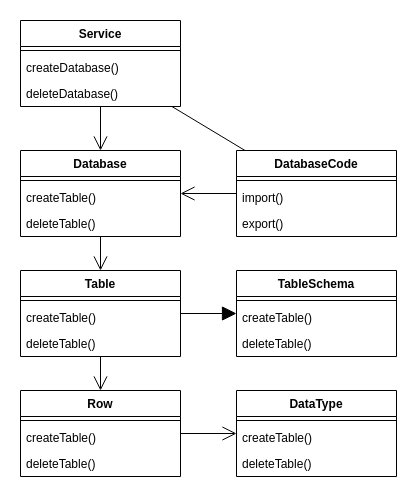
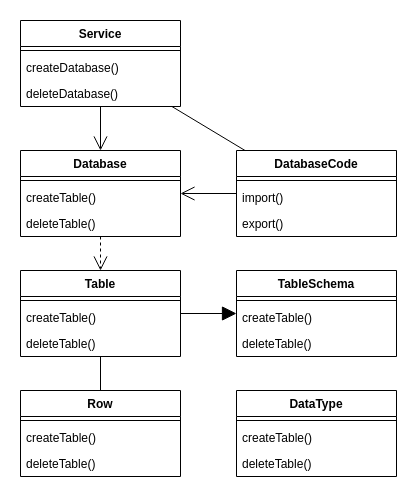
(101, 253) -> (101, 253)
(101, 385) -> (101, 385)
(208, 434) -> none
